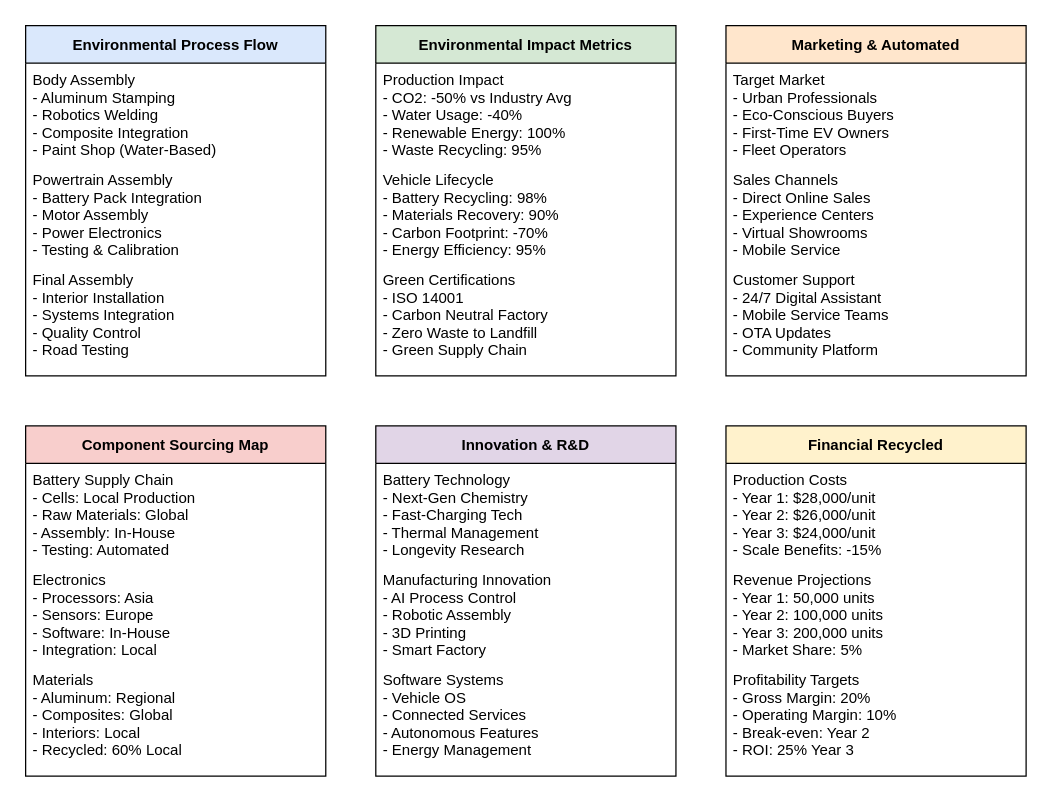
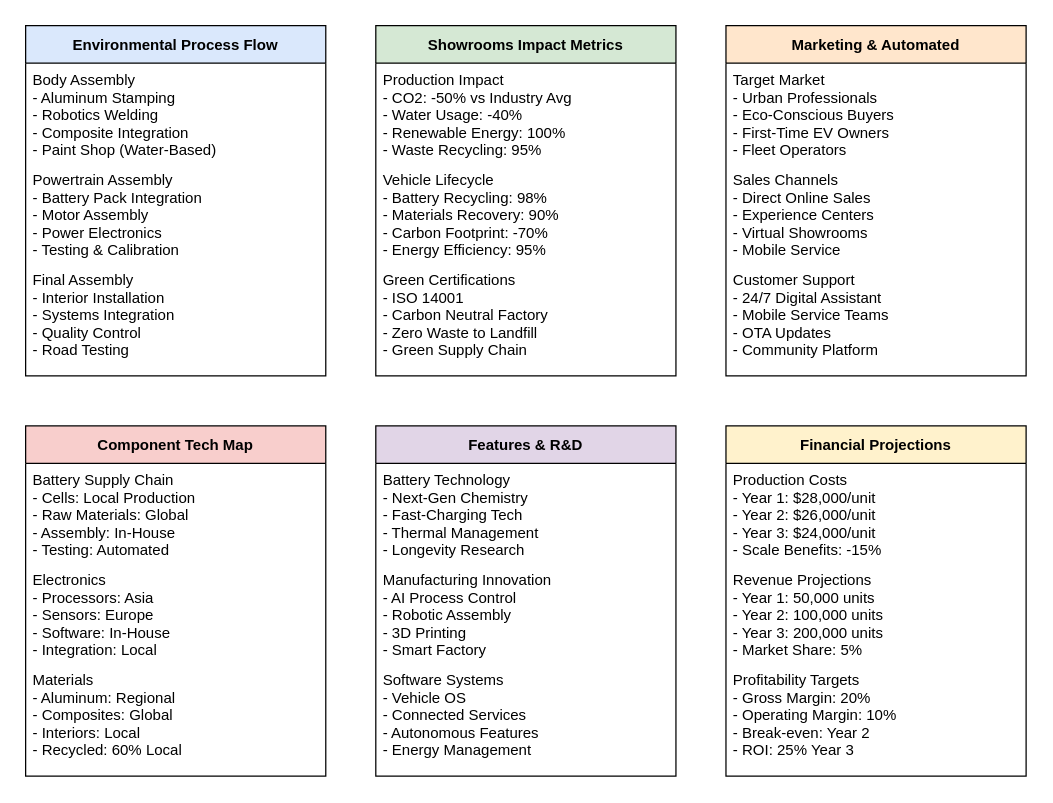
(525, 45) -> (525, 45)
(175, 445) -> (175, 445)
(525, 445) -> (525, 445)
(875, 445) -> (875, 445)
